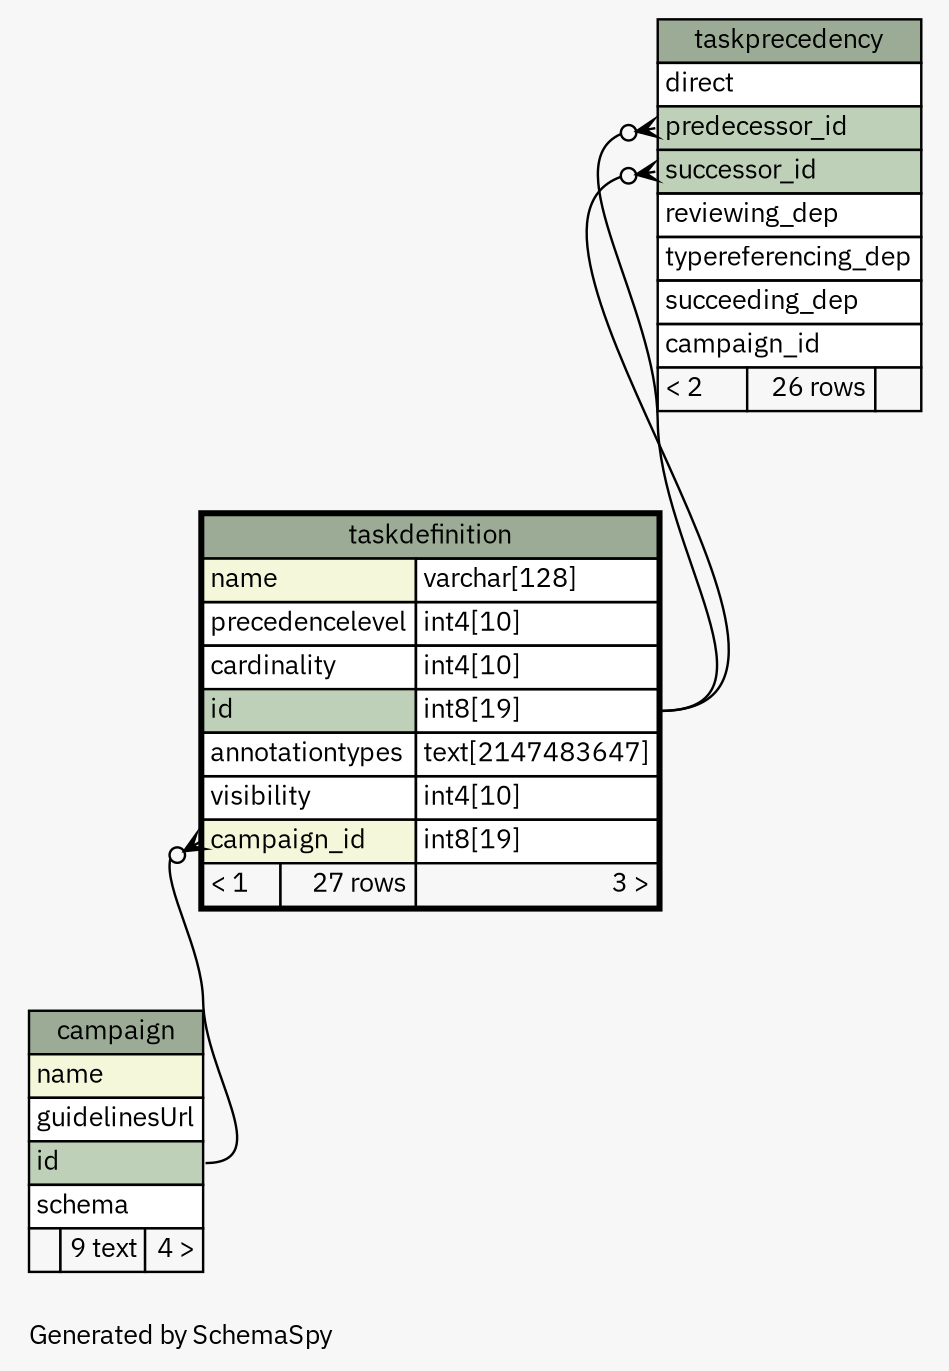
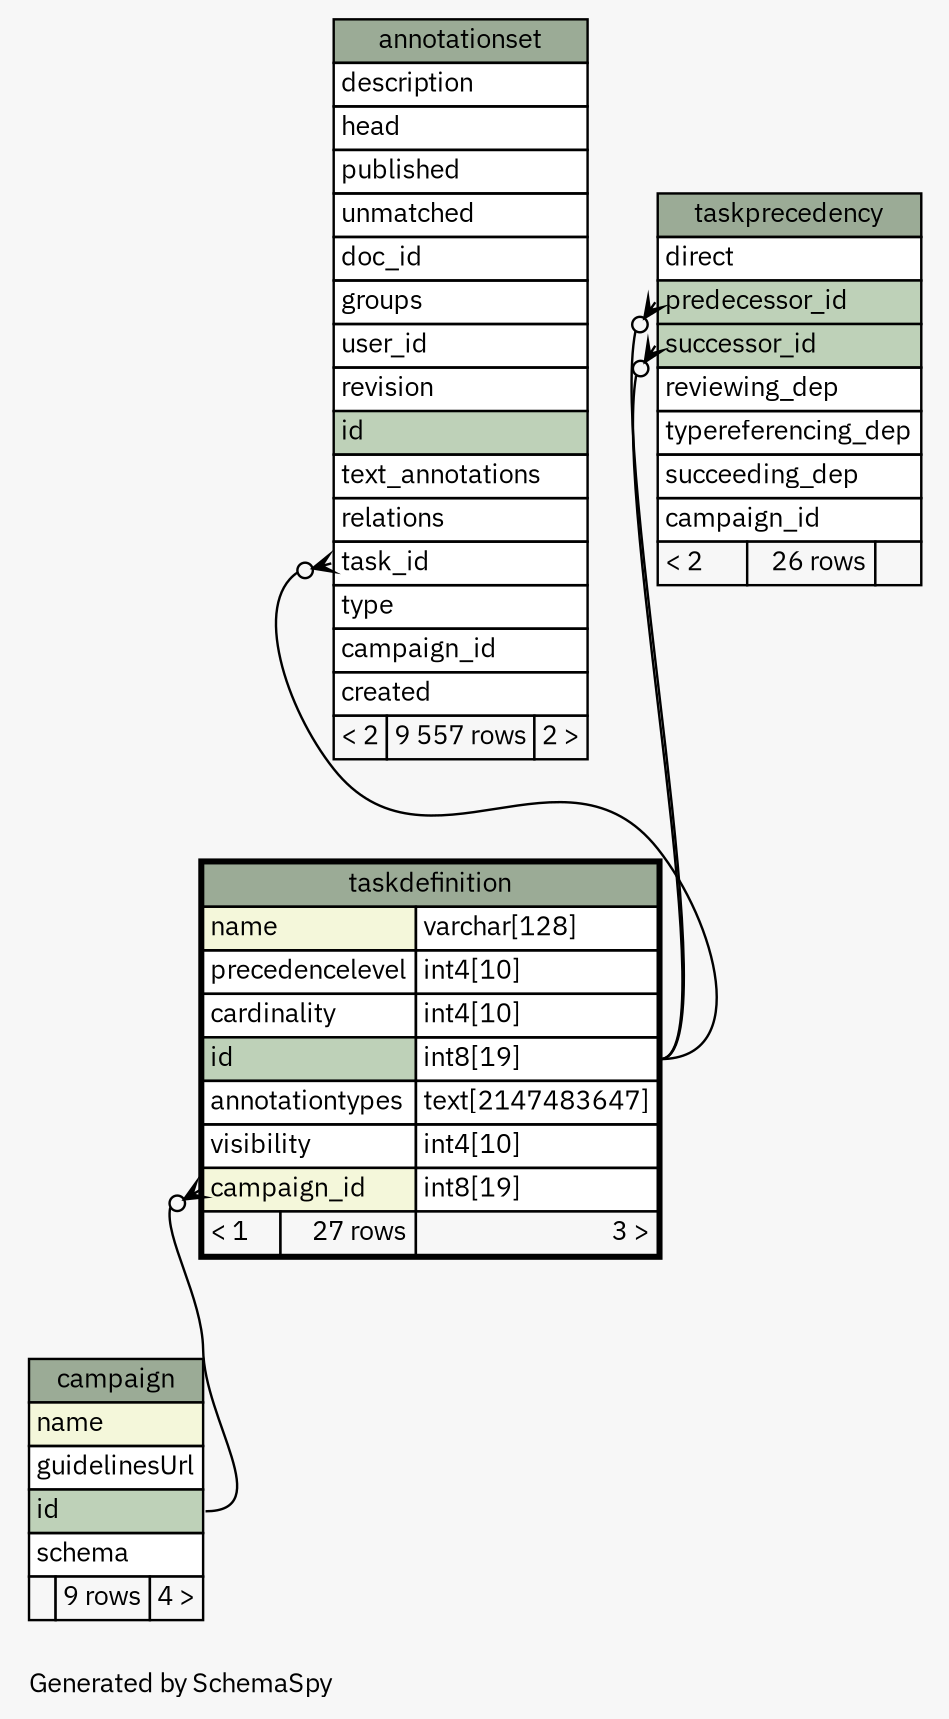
none -> (459, 389)
(104, 1249) -> (103, 1597)
